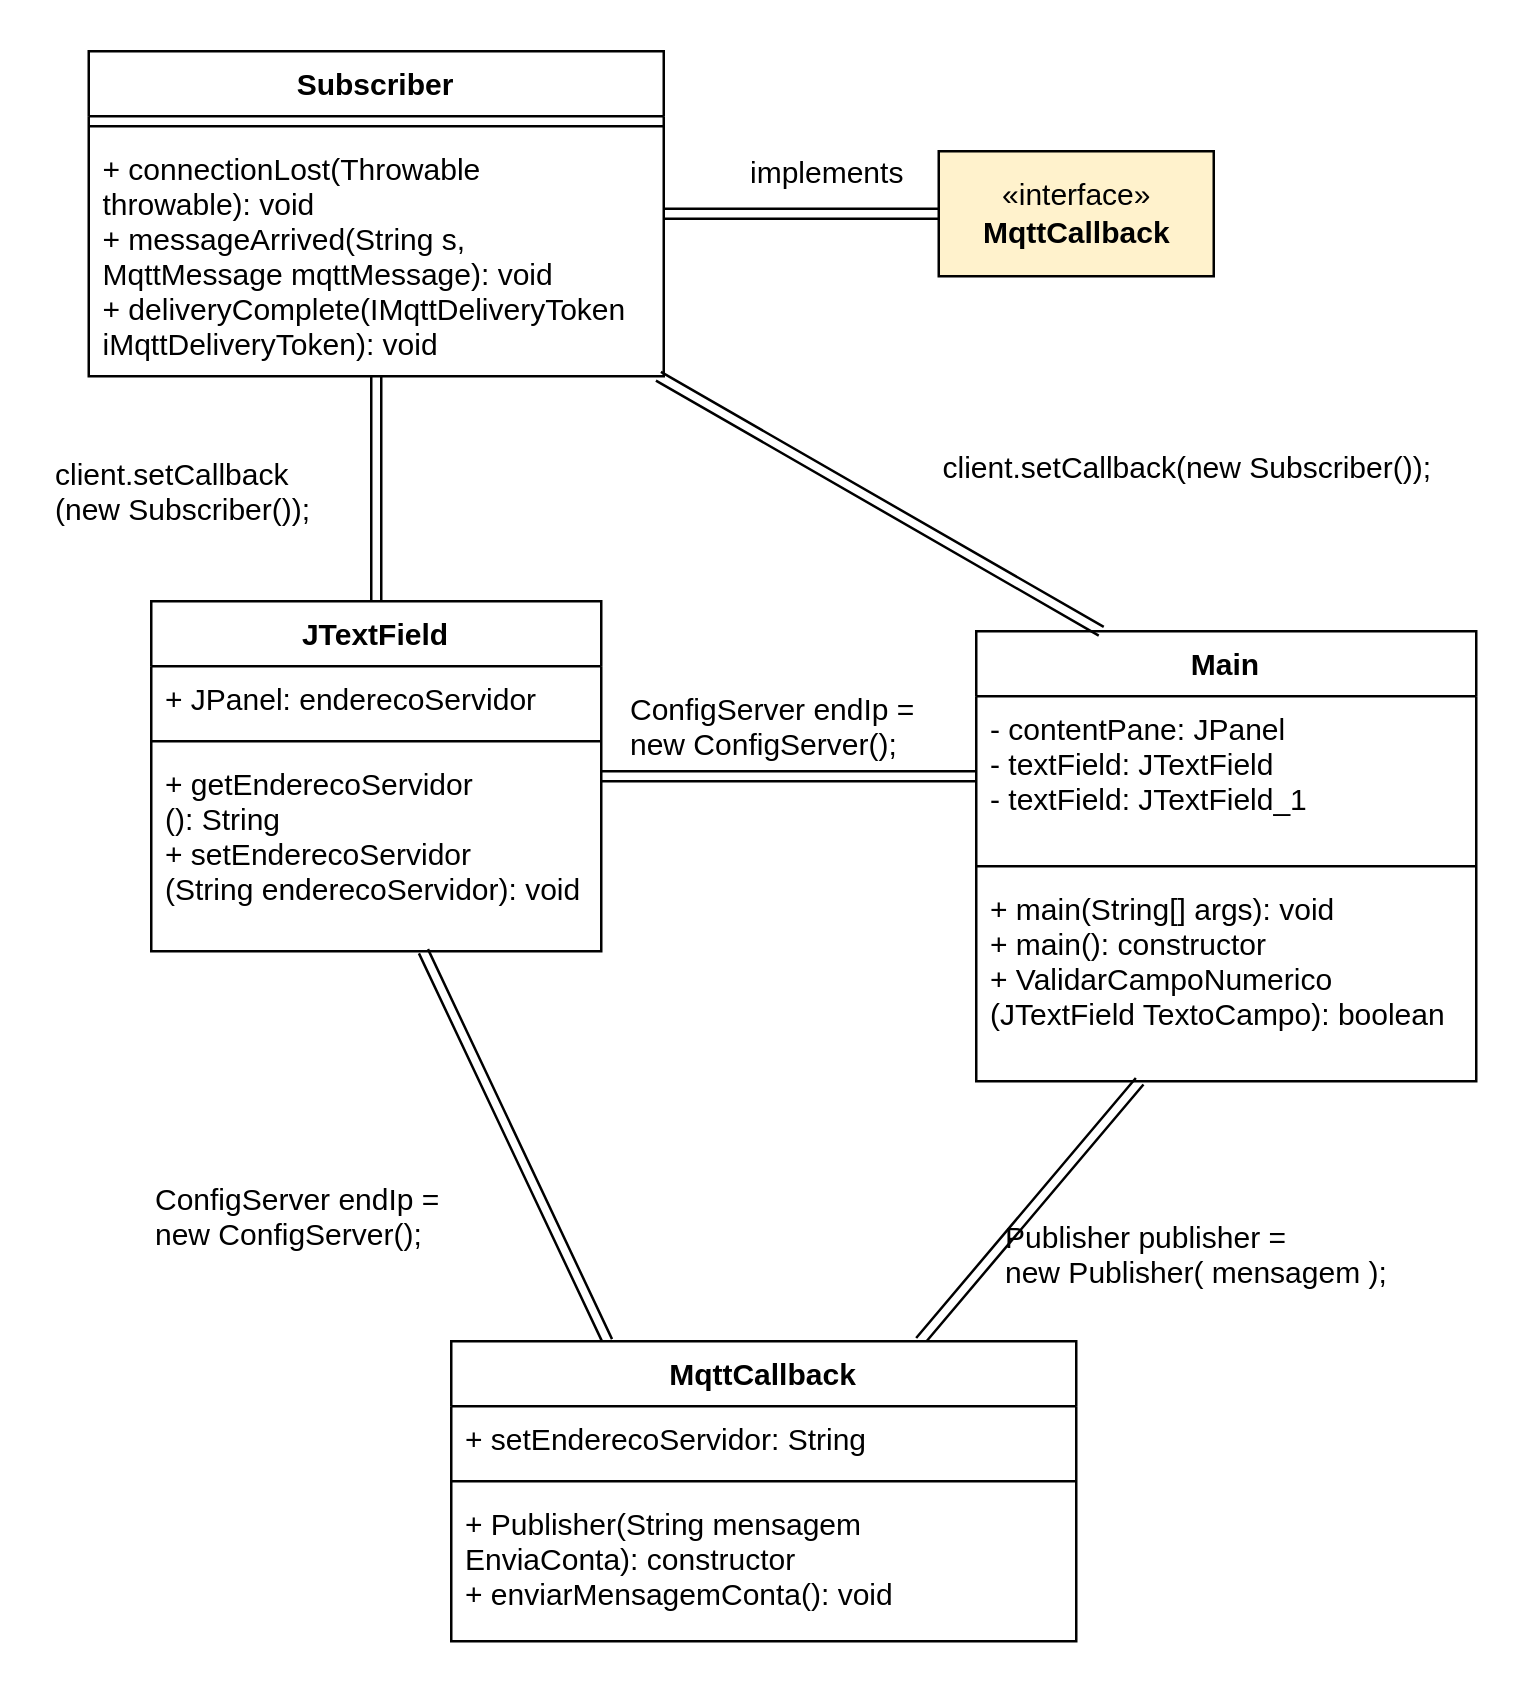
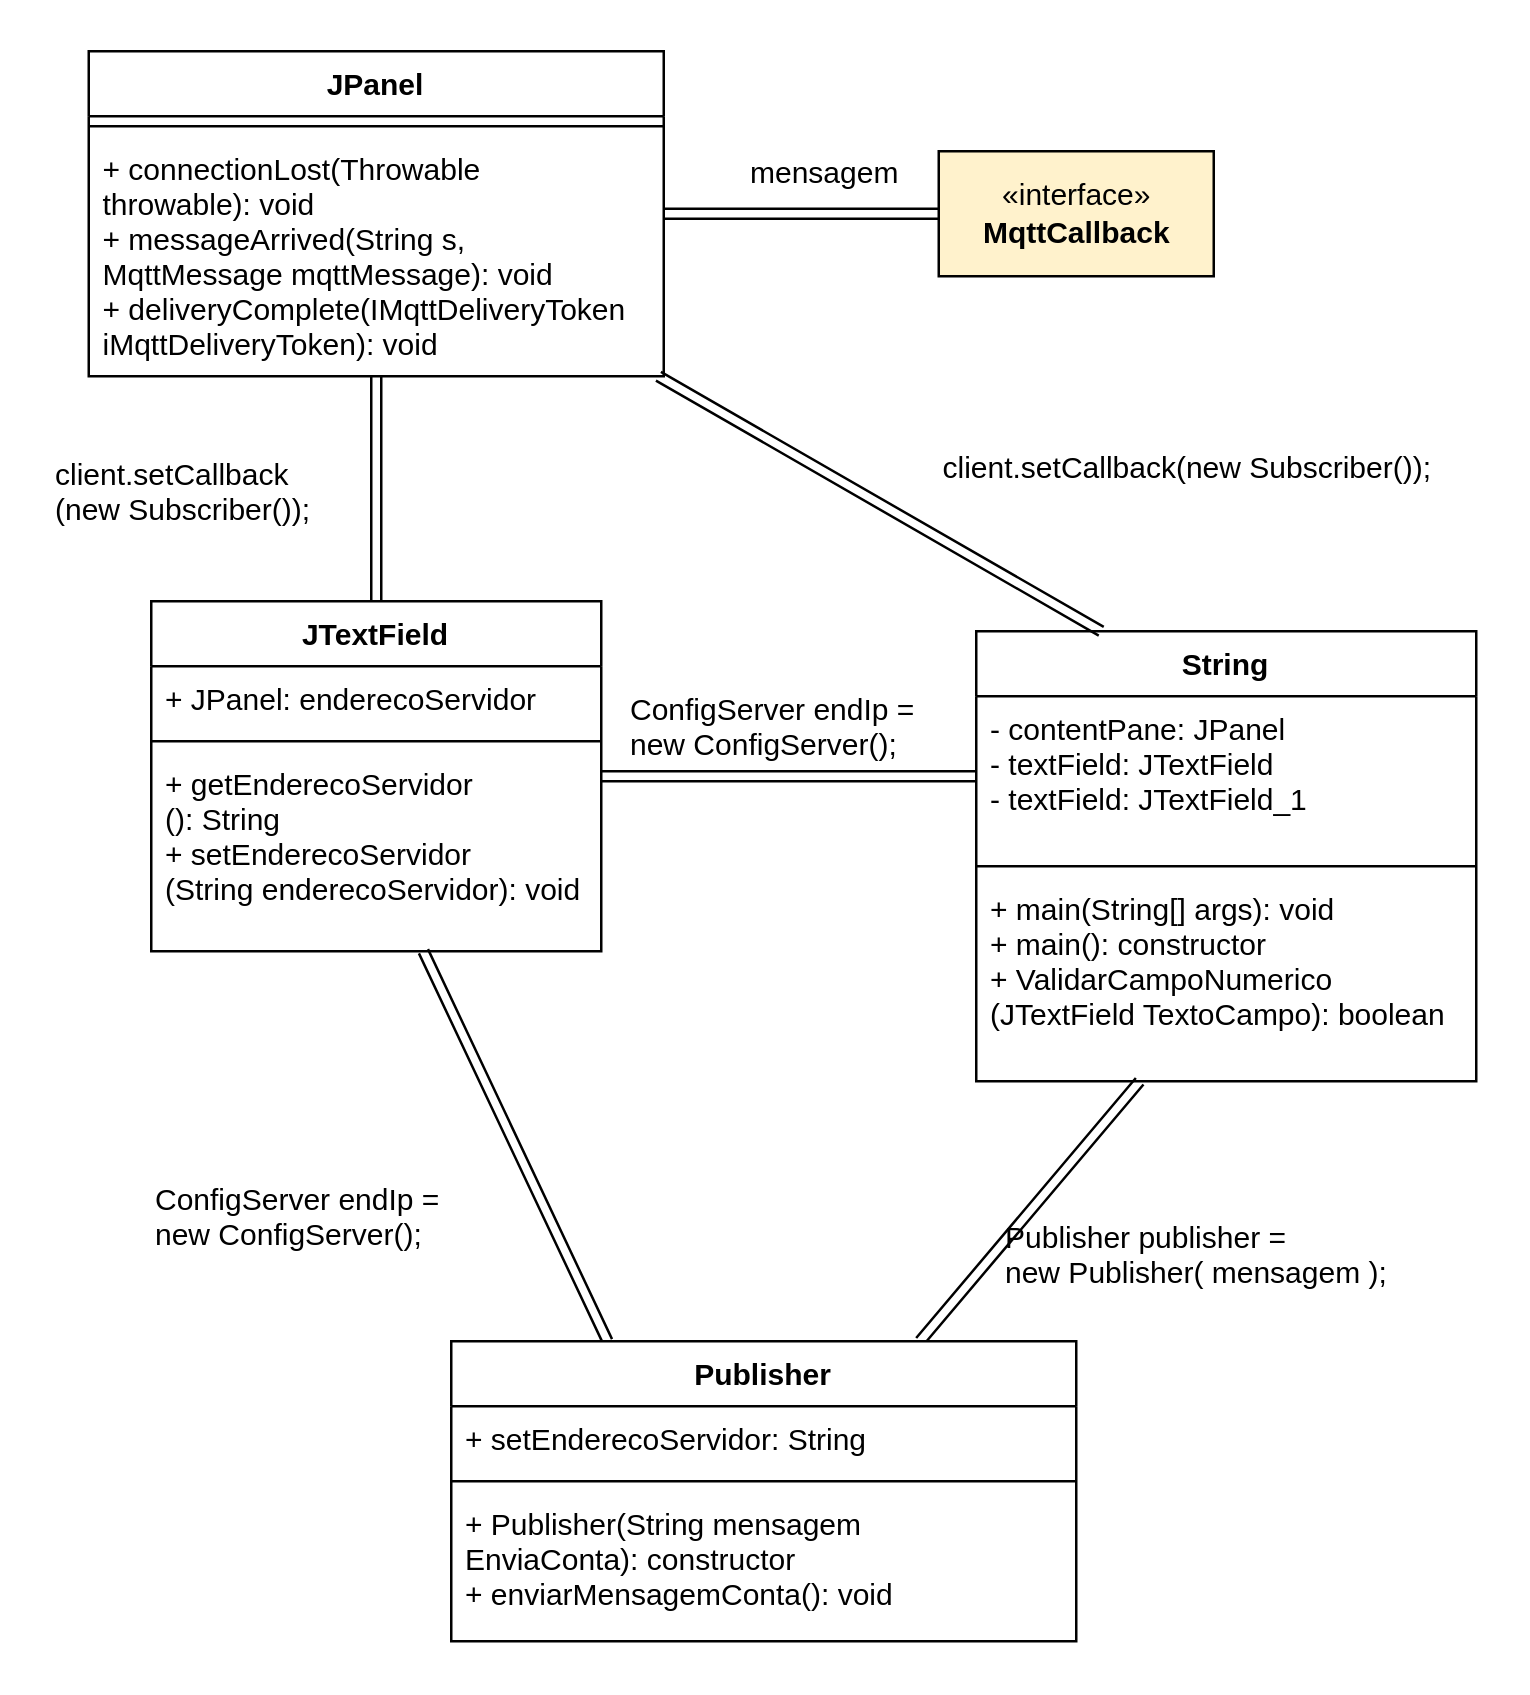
(375, 85) -> (375, 85)
(827, 174) -> (818, 174)
(1225, 665) -> (1225, 665)
(763, 1375) -> (763, 1375)
